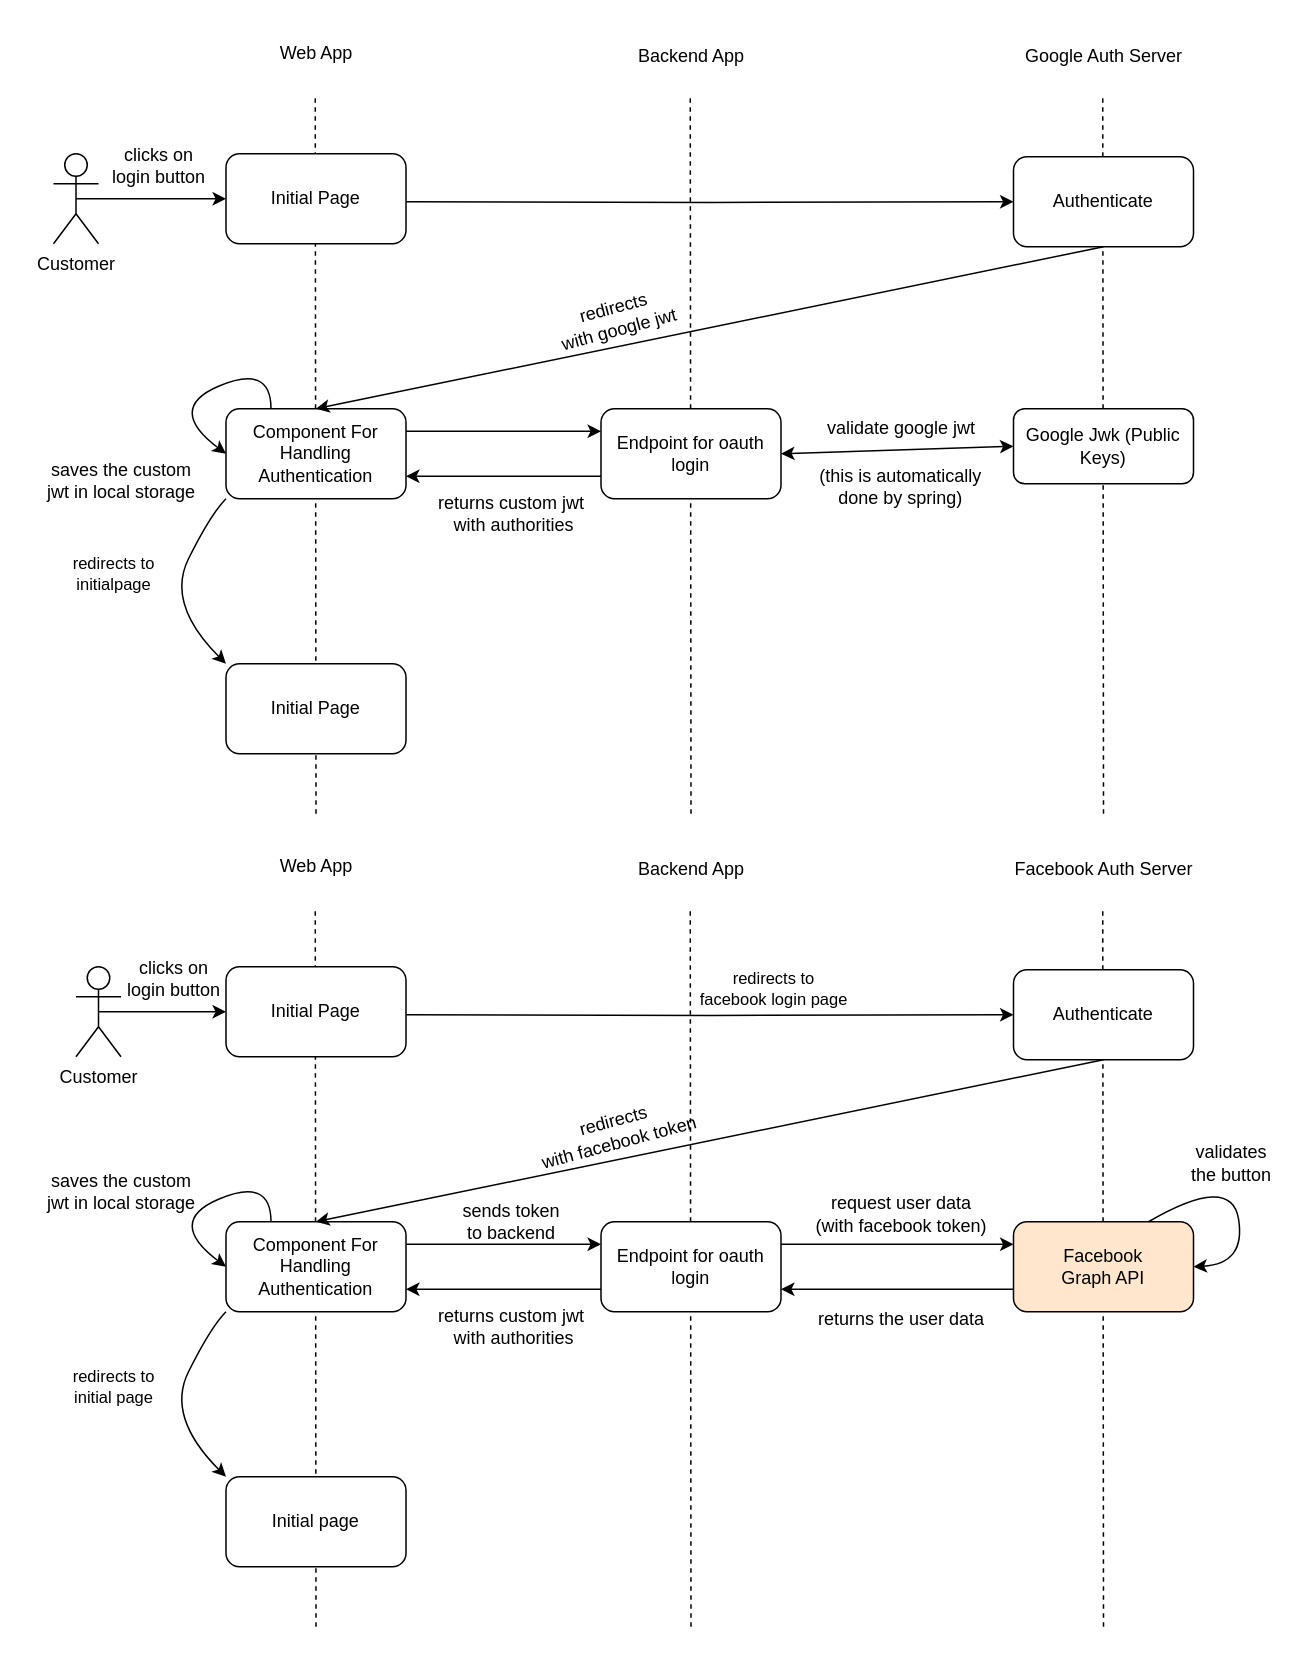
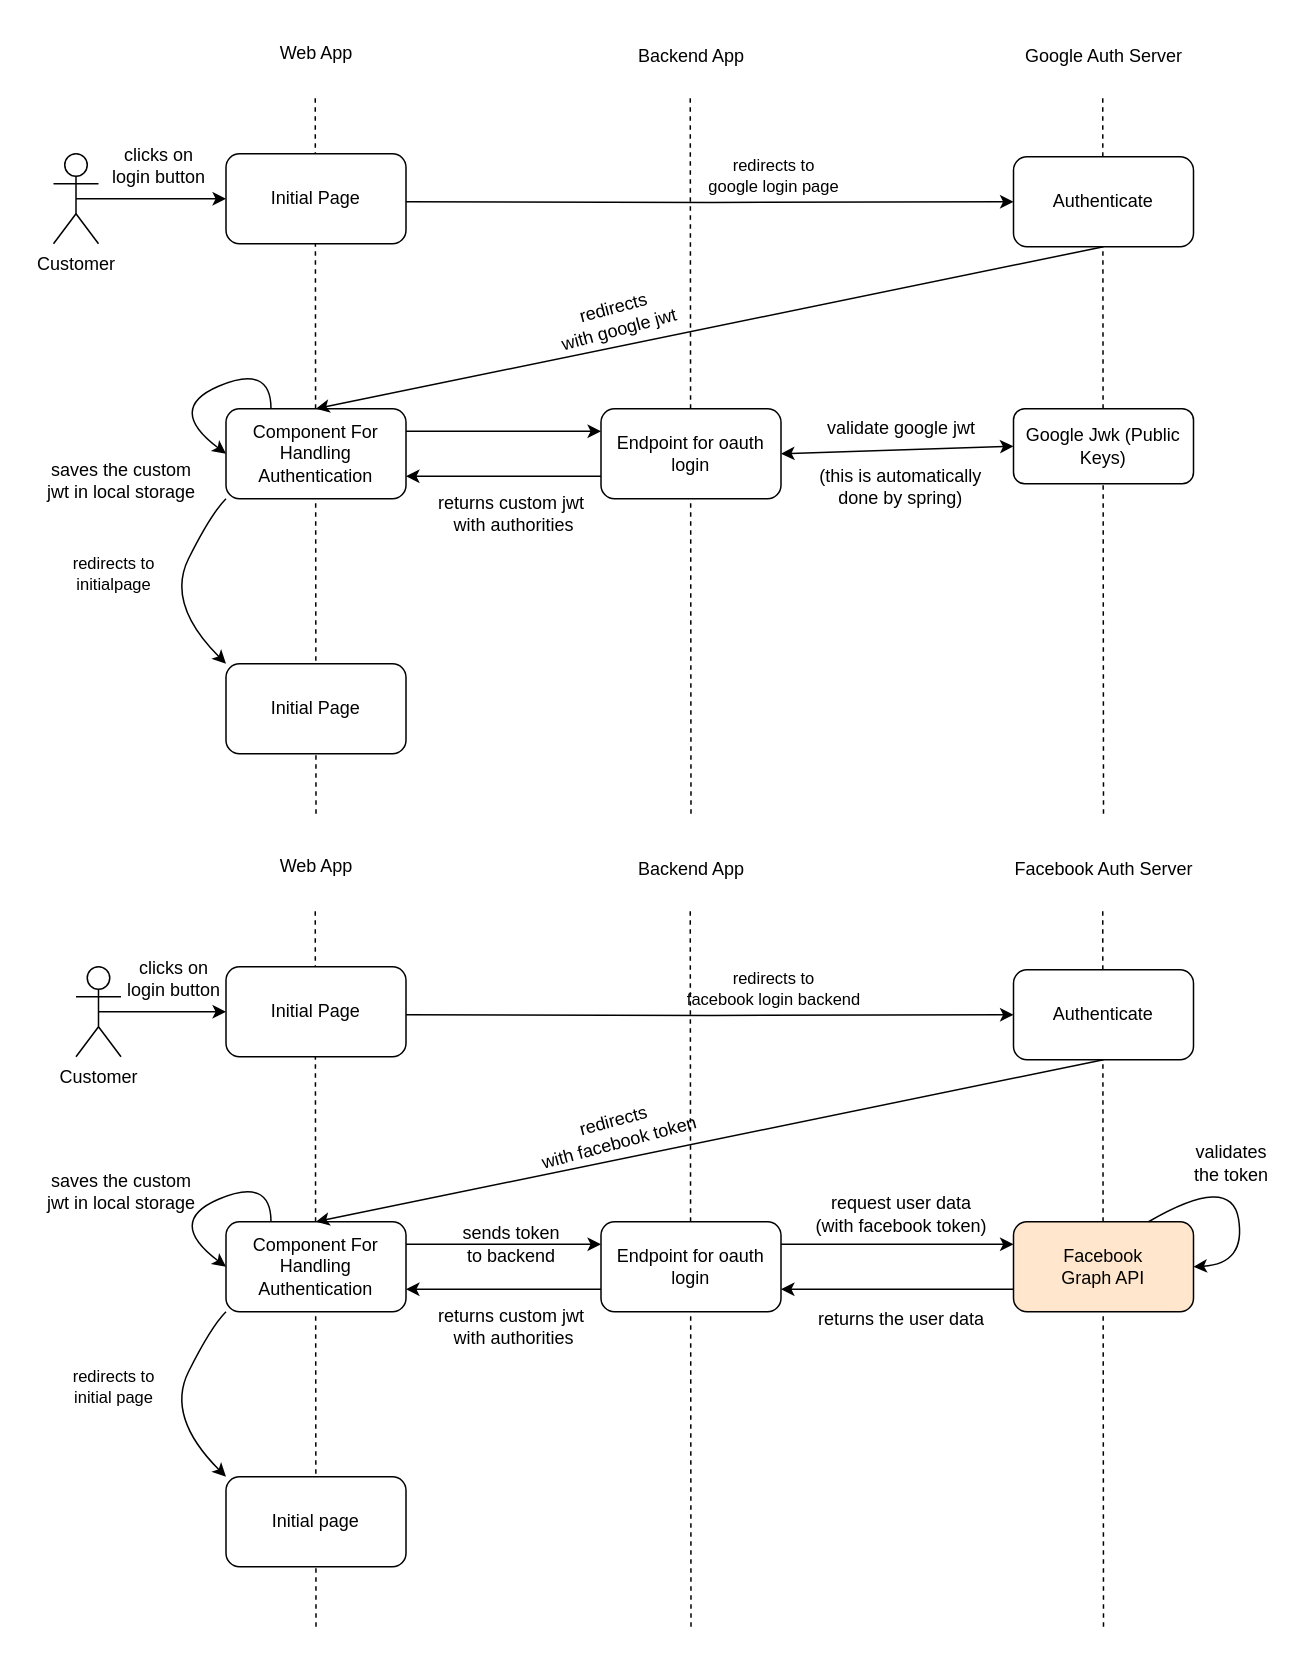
none -> (773, 176)
(774, 989) -> (774, 989)
(1232, 1163) -> (1232, 1163)
(511, 1222) -> (511, 1244)
